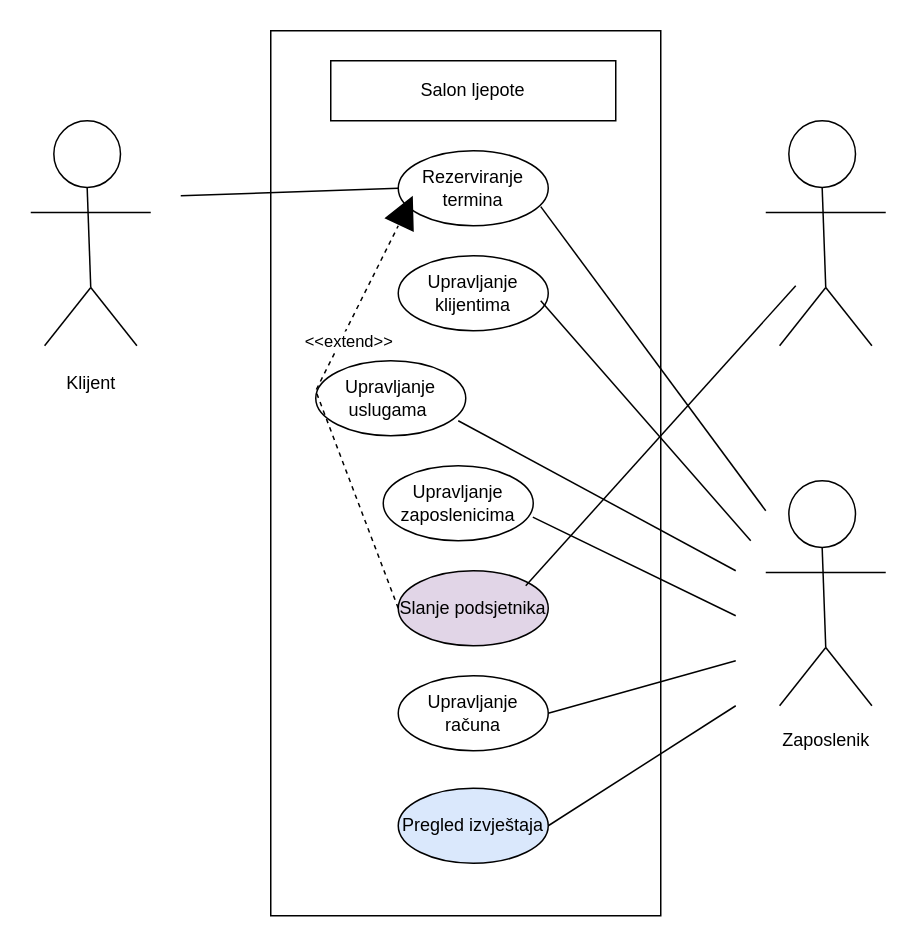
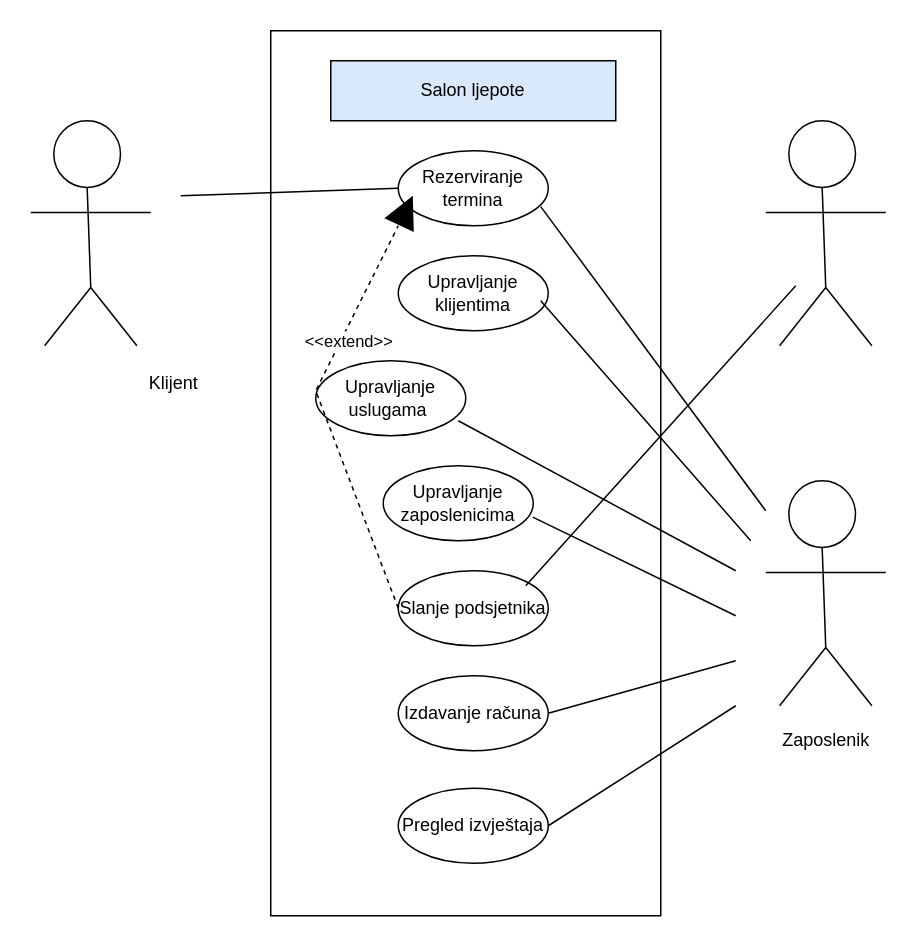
(473, 91) -> (473, 91)
(91, 383) -> (173, 383)
(473, 608) -> (473, 608)
(473, 713) -> (473, 713)
(473, 826) -> (473, 826)
